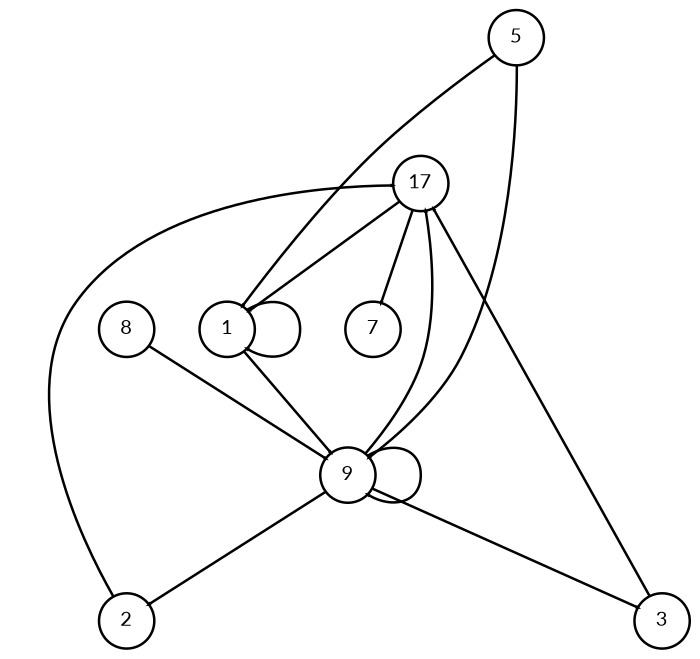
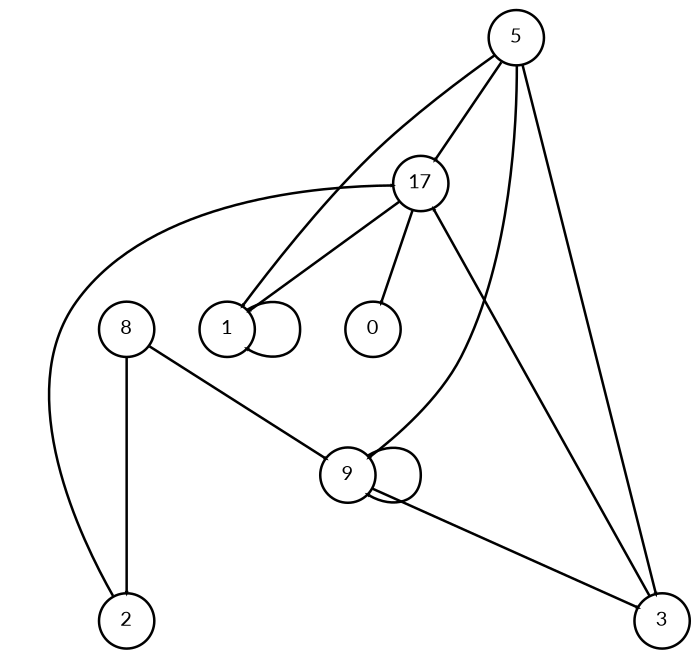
(373, 329) -> (373, 329)
none -> (589, 329)
(427, 341) -> (469, 111)
(287, 402) -> none
(238, 548) -> (127, 475)
